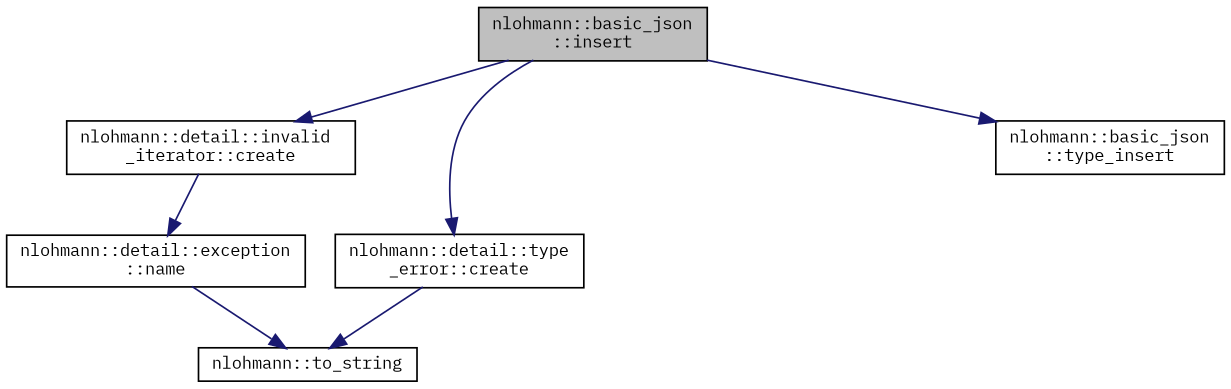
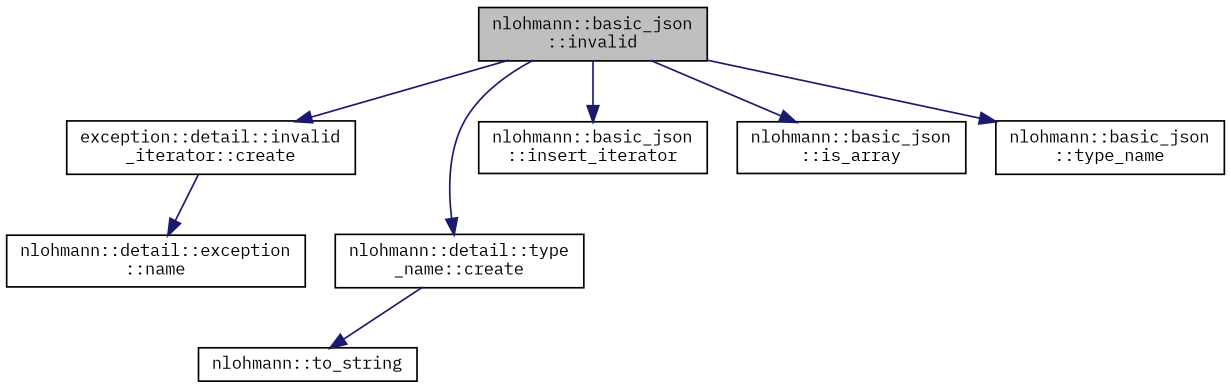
(593, 34) -> (593, 34)
(211, 148) -> (211, 148)
none -> (593, 148)
none -> (852, 148)
(1110, 148) -> (1110, 148)
(460, 261) -> (460, 261)
(232, 313) -> none
